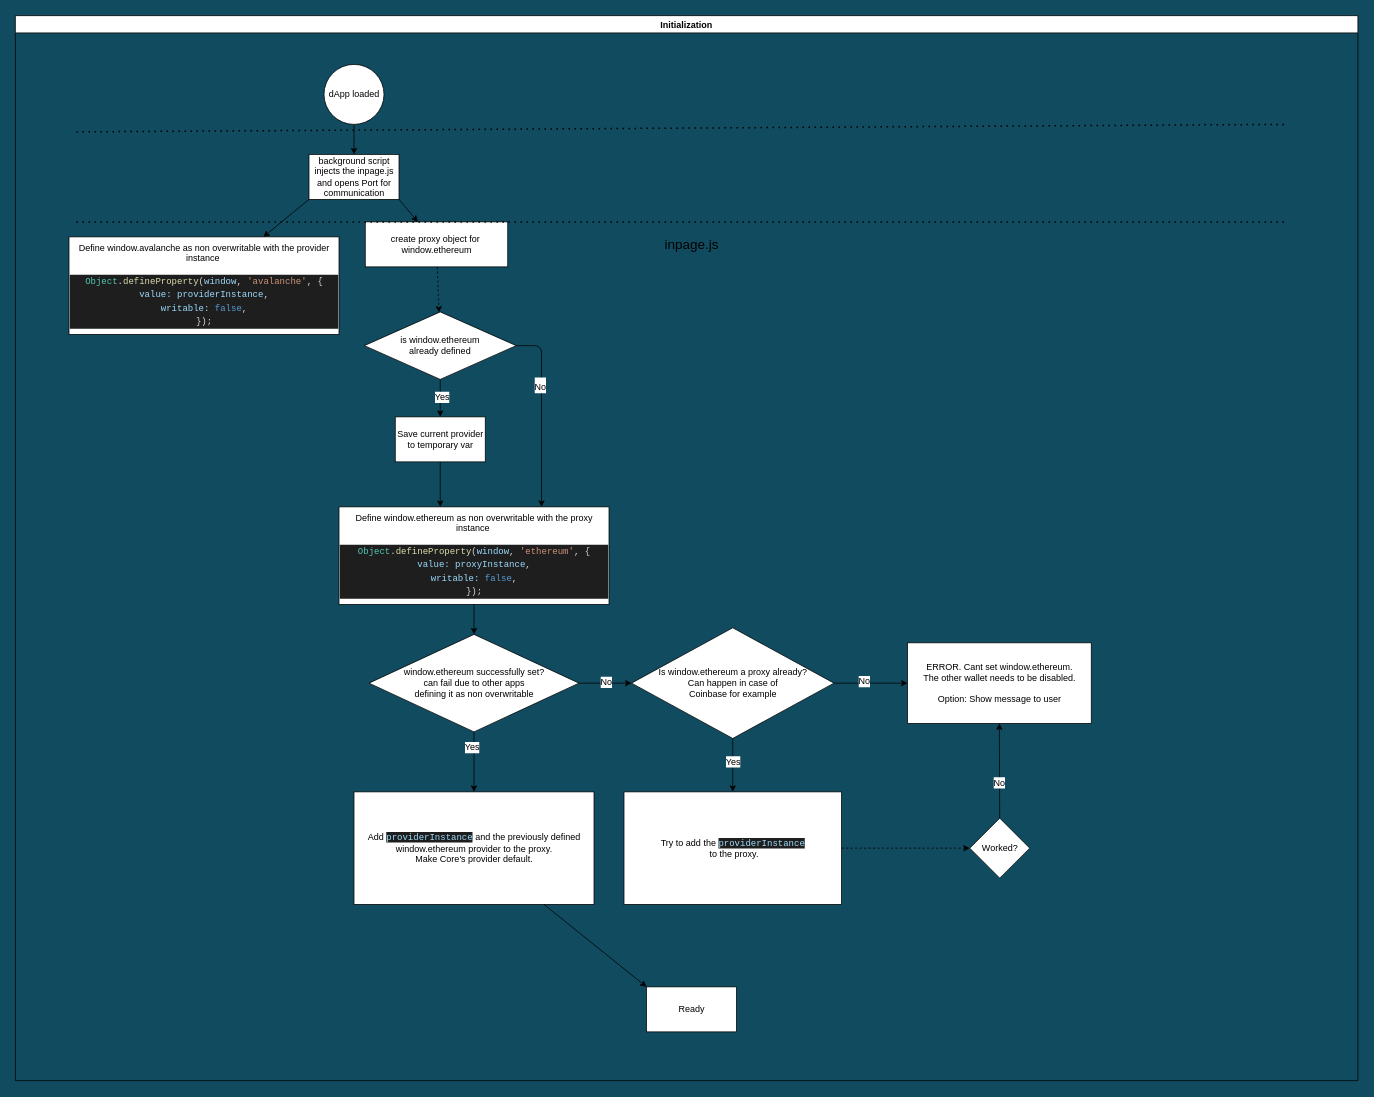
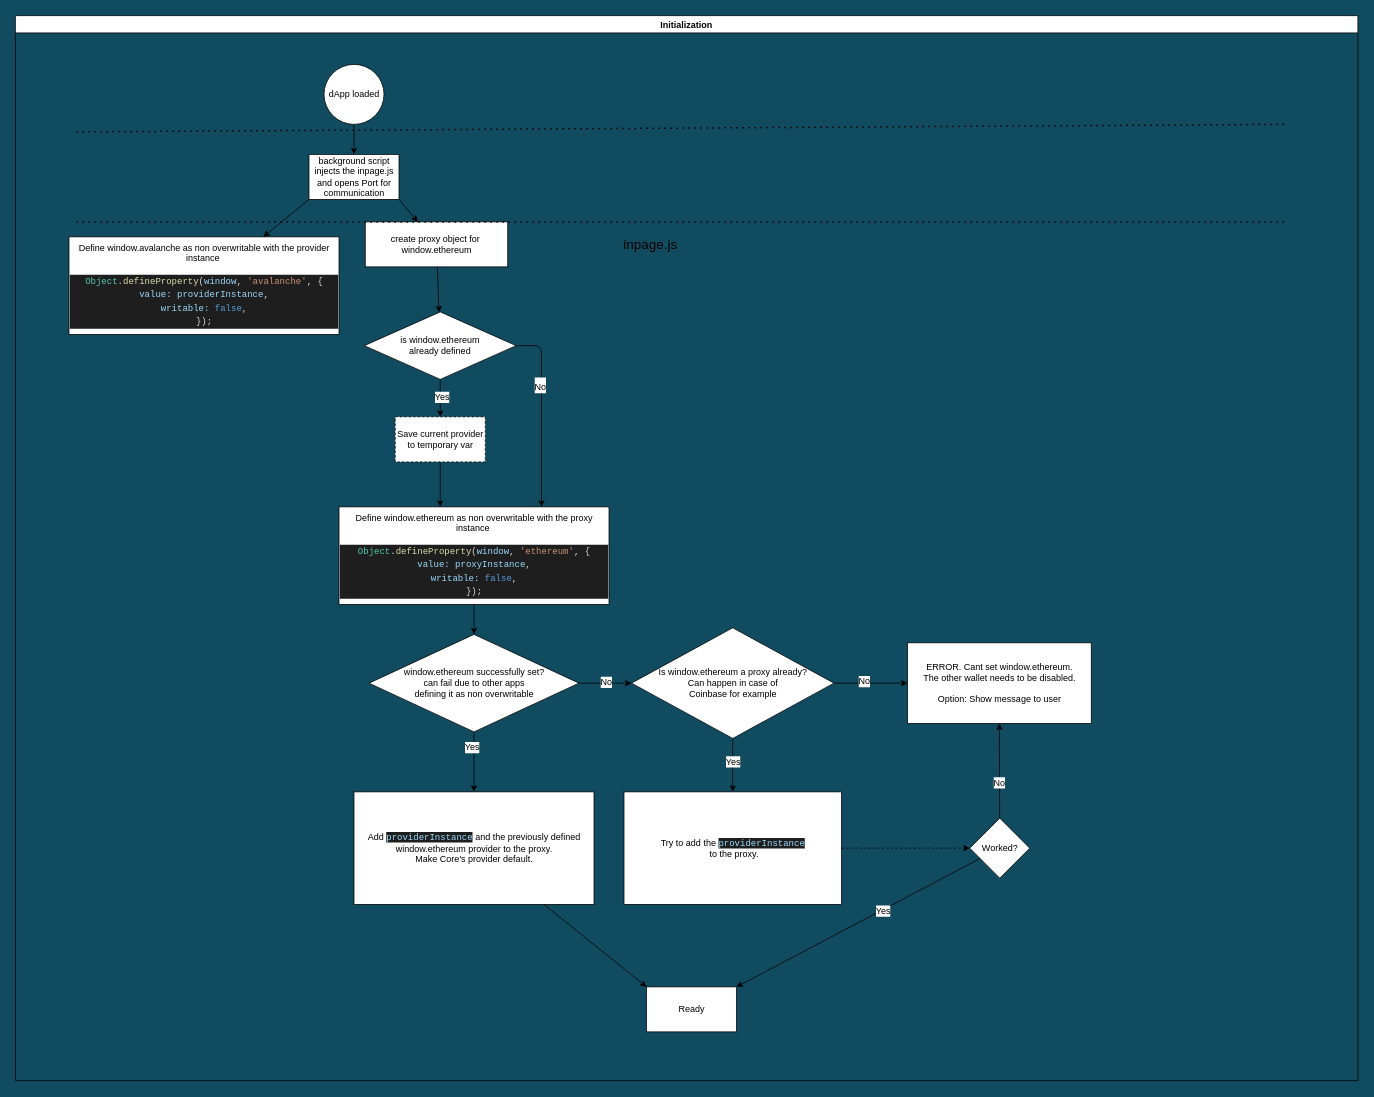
(692, 244) -> (650, 244)
(438, 287) -> (438, 287)
(440, 439) -> (440, 439)
none -> (883, 910)
